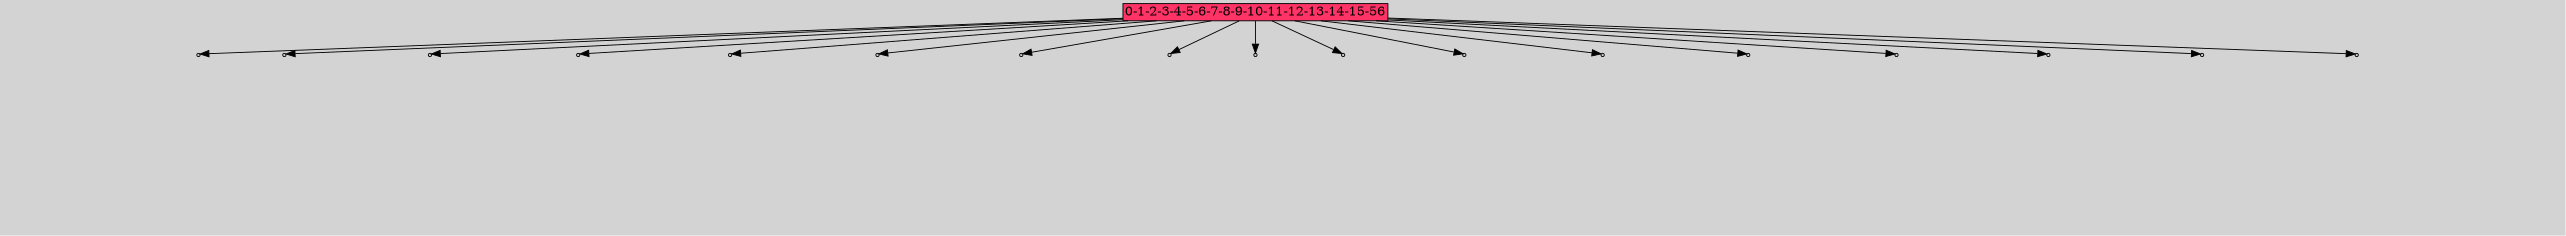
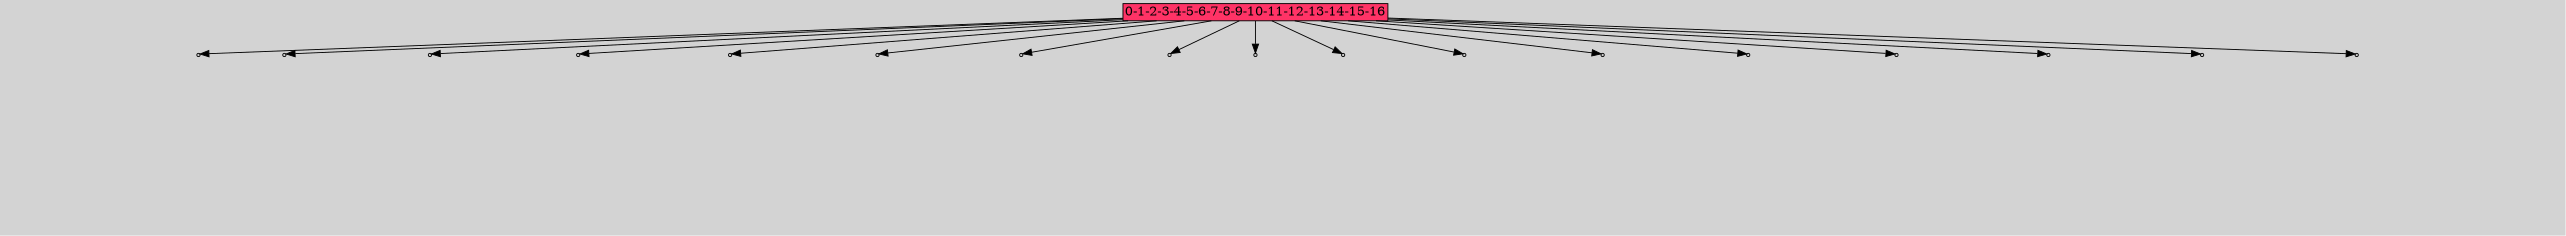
(1255, 12) -> (1255, 12)
